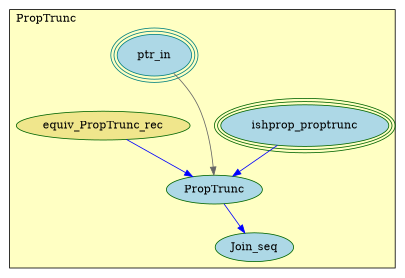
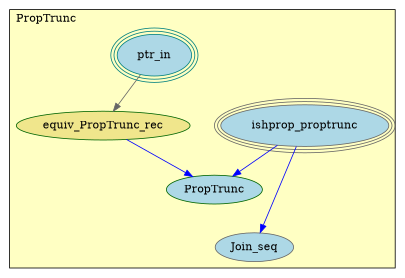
(202, 116) -> (129, 90)
(305, 126) -> (305, 126)
(232, 215) -> (280, 186)
(254, 247) -> (254, 247)
